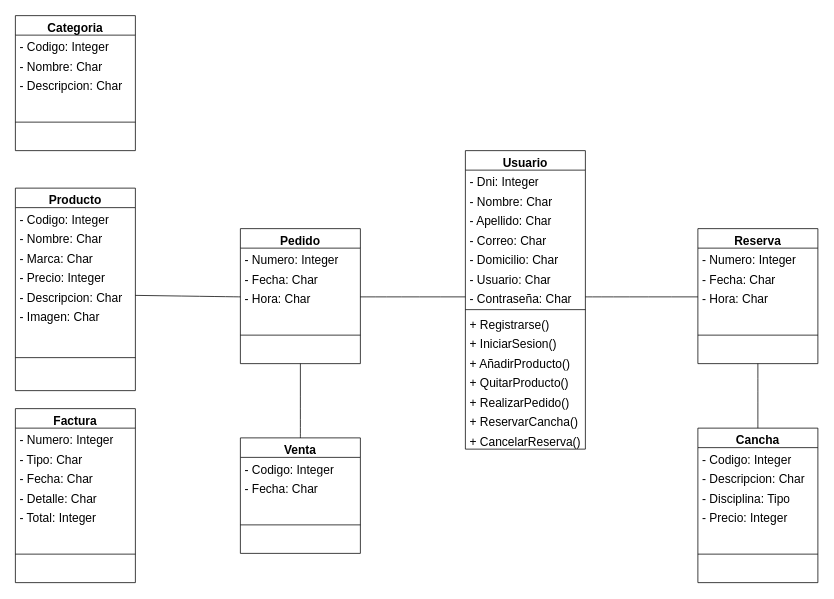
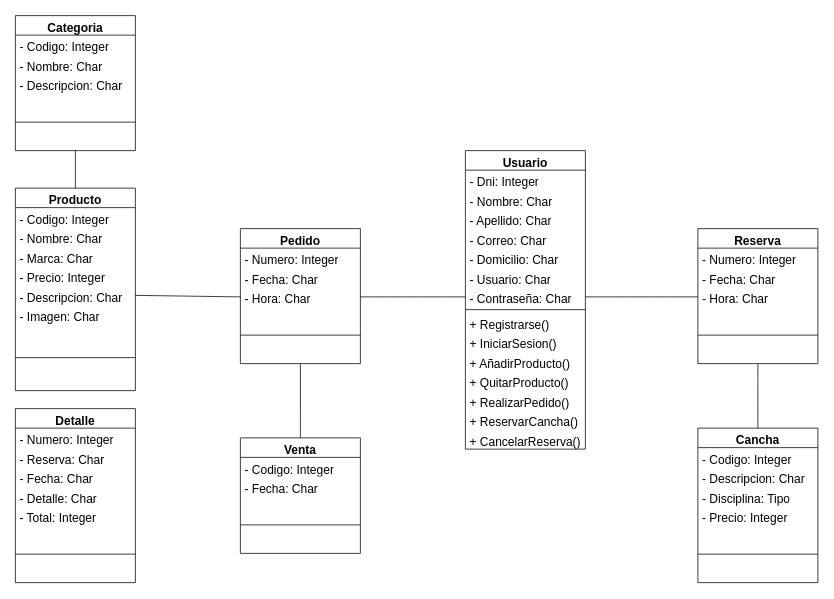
none -> (75, 170)
(75, 421) -> (75, 421)
(54, 460) -> (66, 460)
